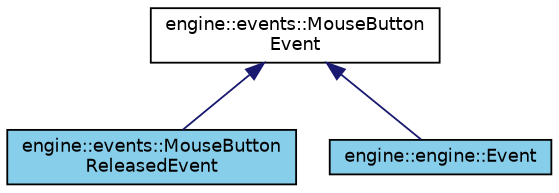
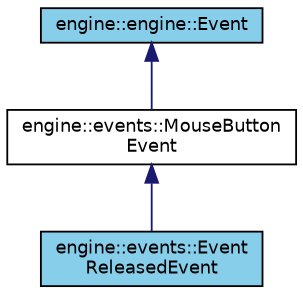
(381, 107) -> (152, 86)
(152, 157) -> (152, 259)
